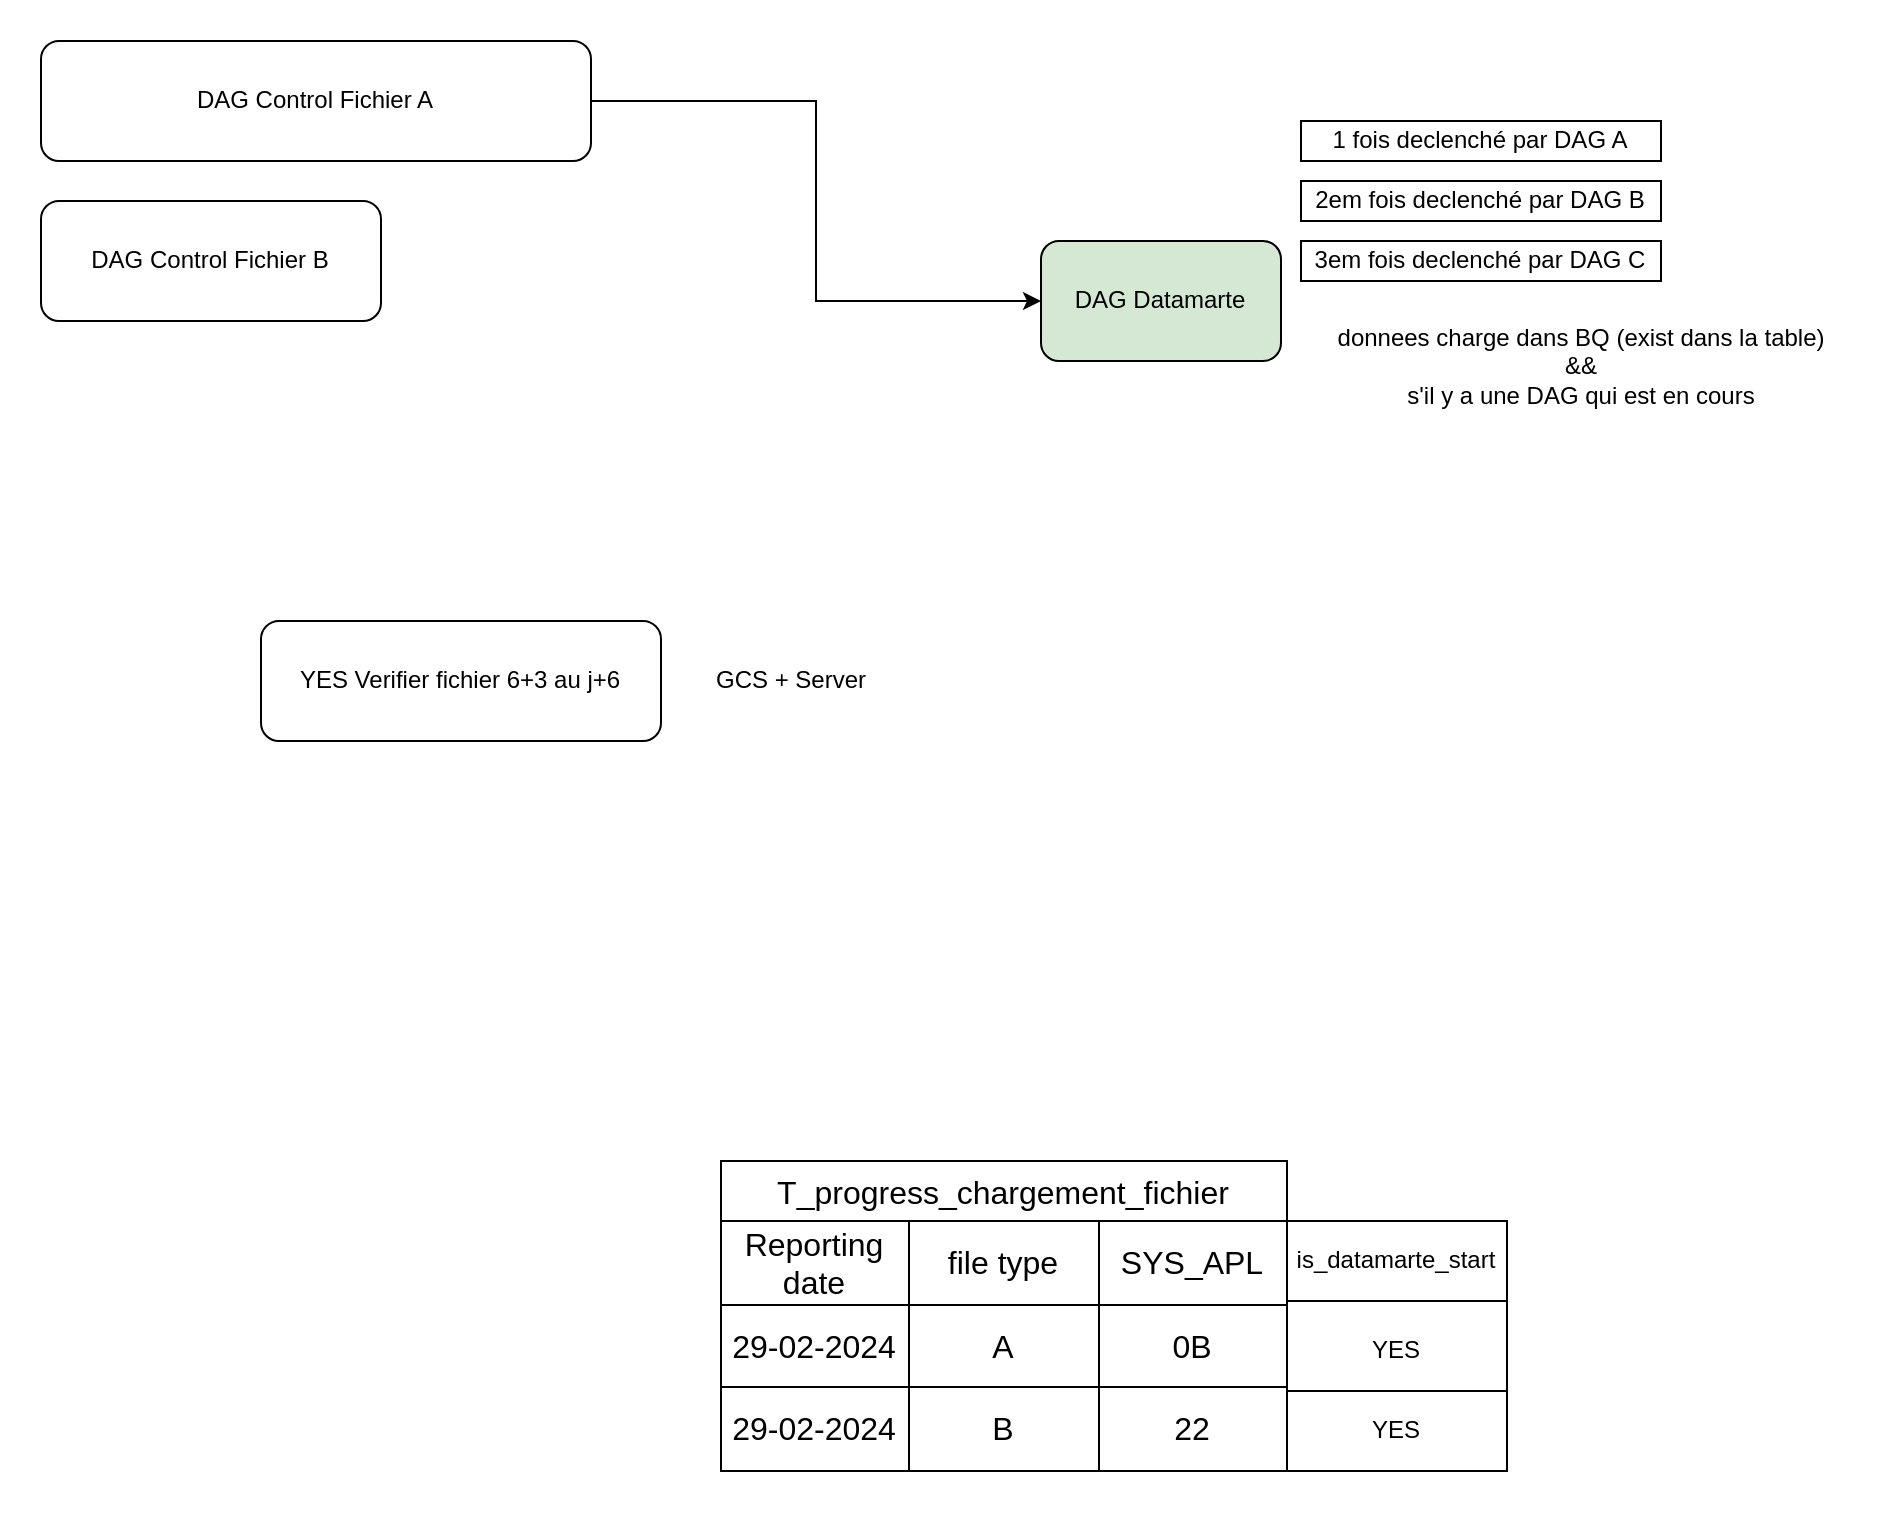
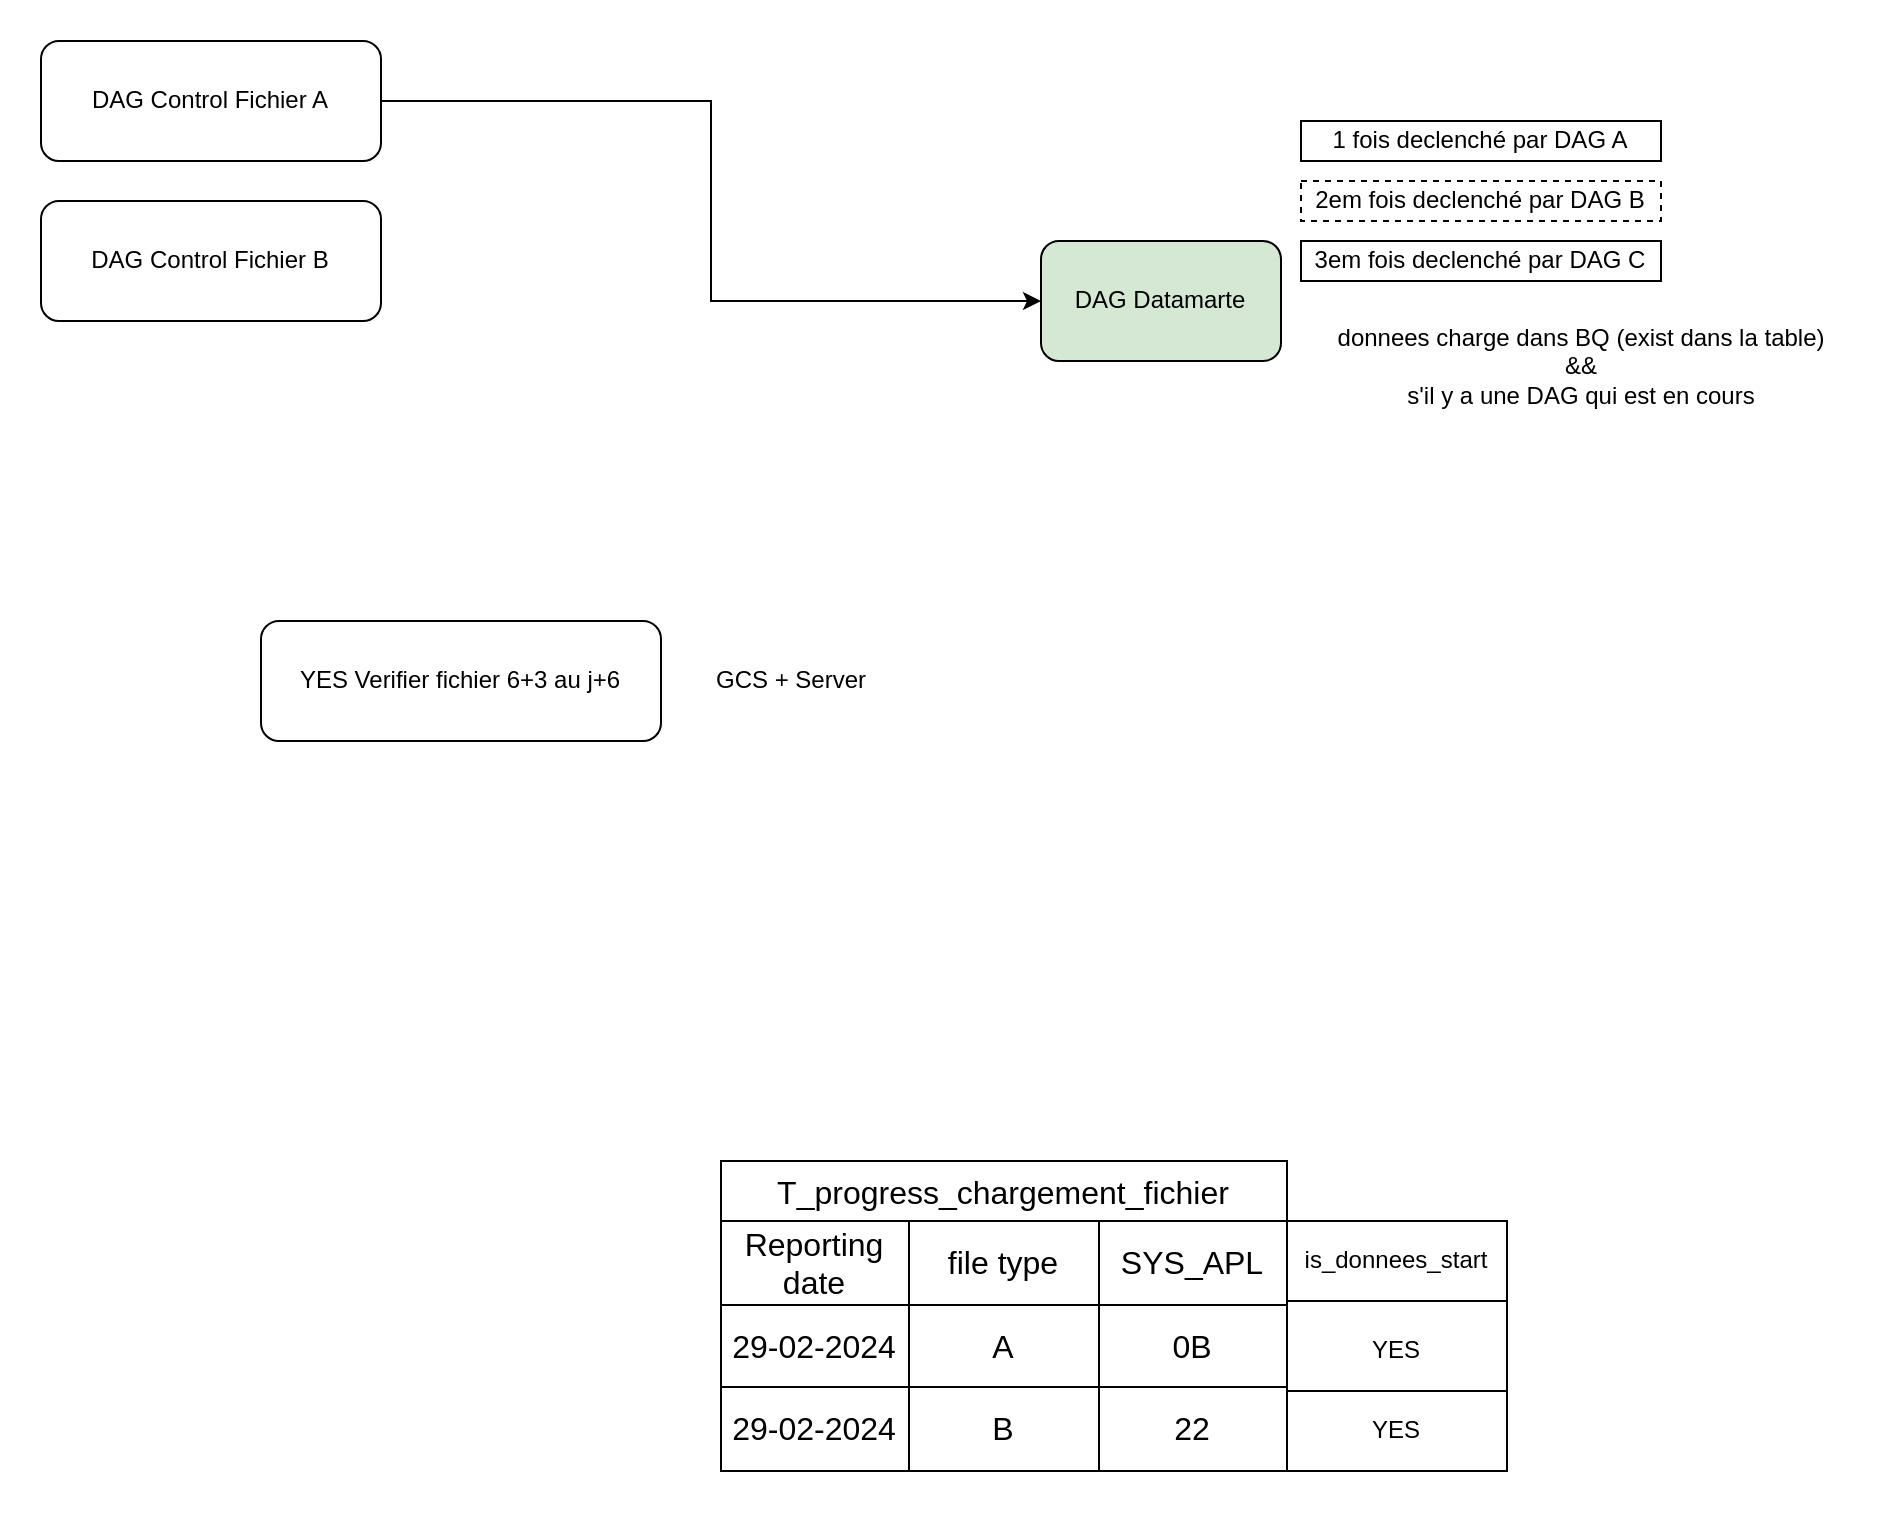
(316, 101) -> (211, 101)
(1481, 201) -> (1481, 201)
(1397, 1261) -> (1397, 1261)
